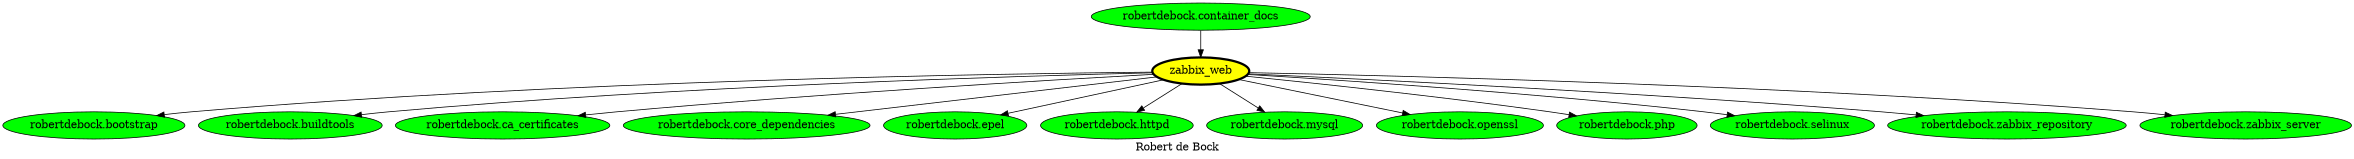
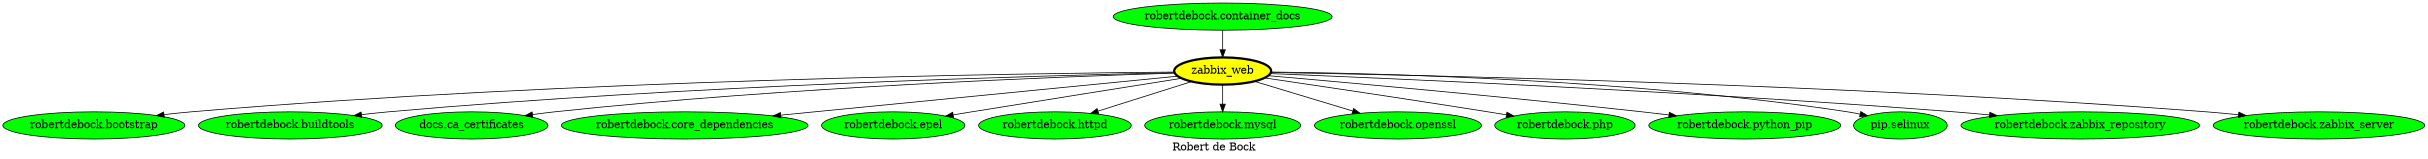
(503, 125) -> (472, 125)
none -> (1745, 125)
(1792, 125) -> (1900, 125)
